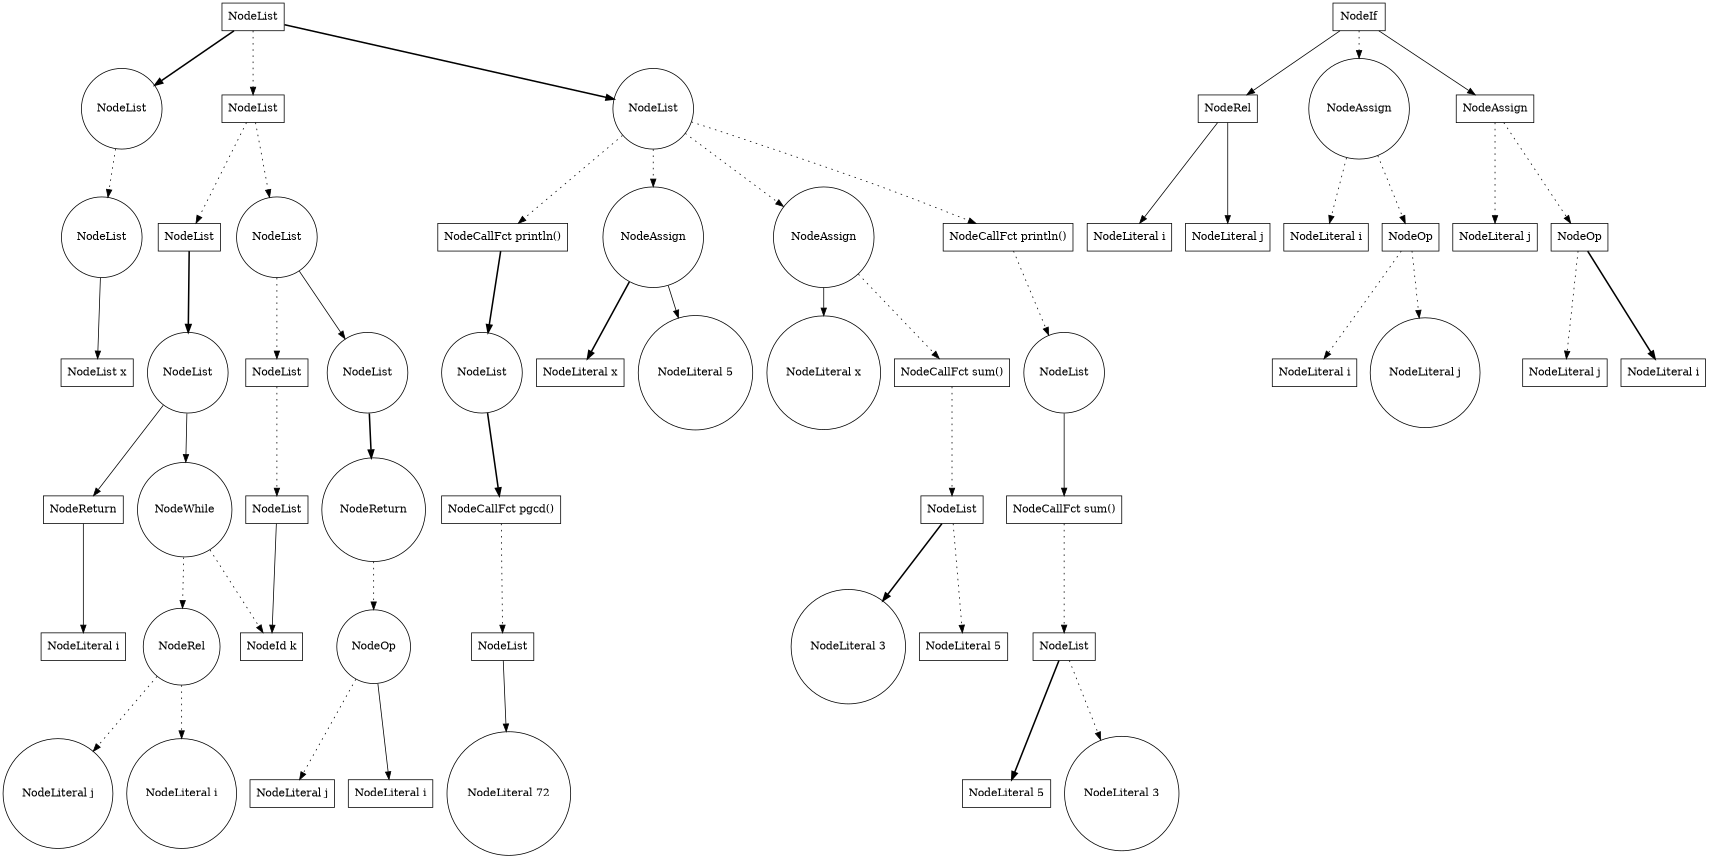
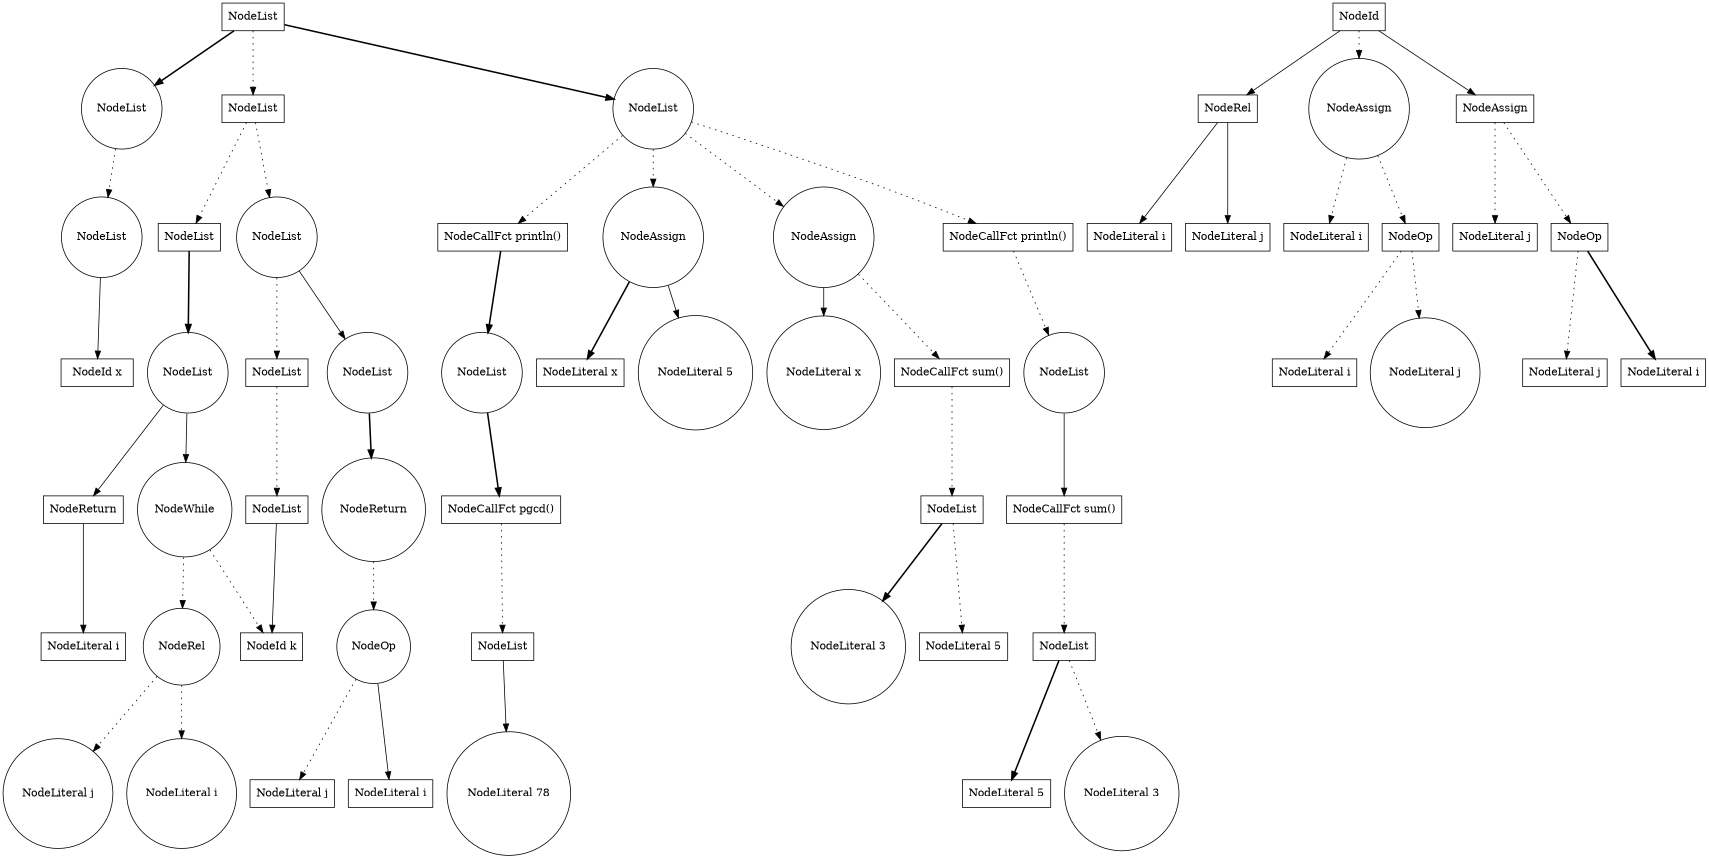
(1359, 17) -> (1359, 17)
(97, 373) -> (97, 373)
(509, 794) -> (509, 794)
